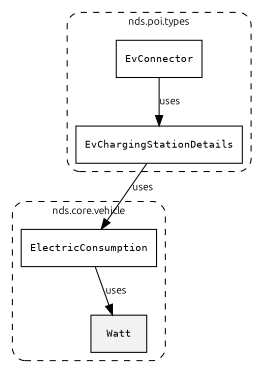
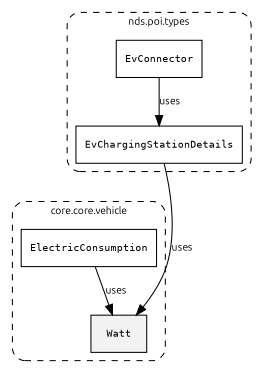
(127, 192) -> (172, 238)
(89, 211) -> (89, 211)
